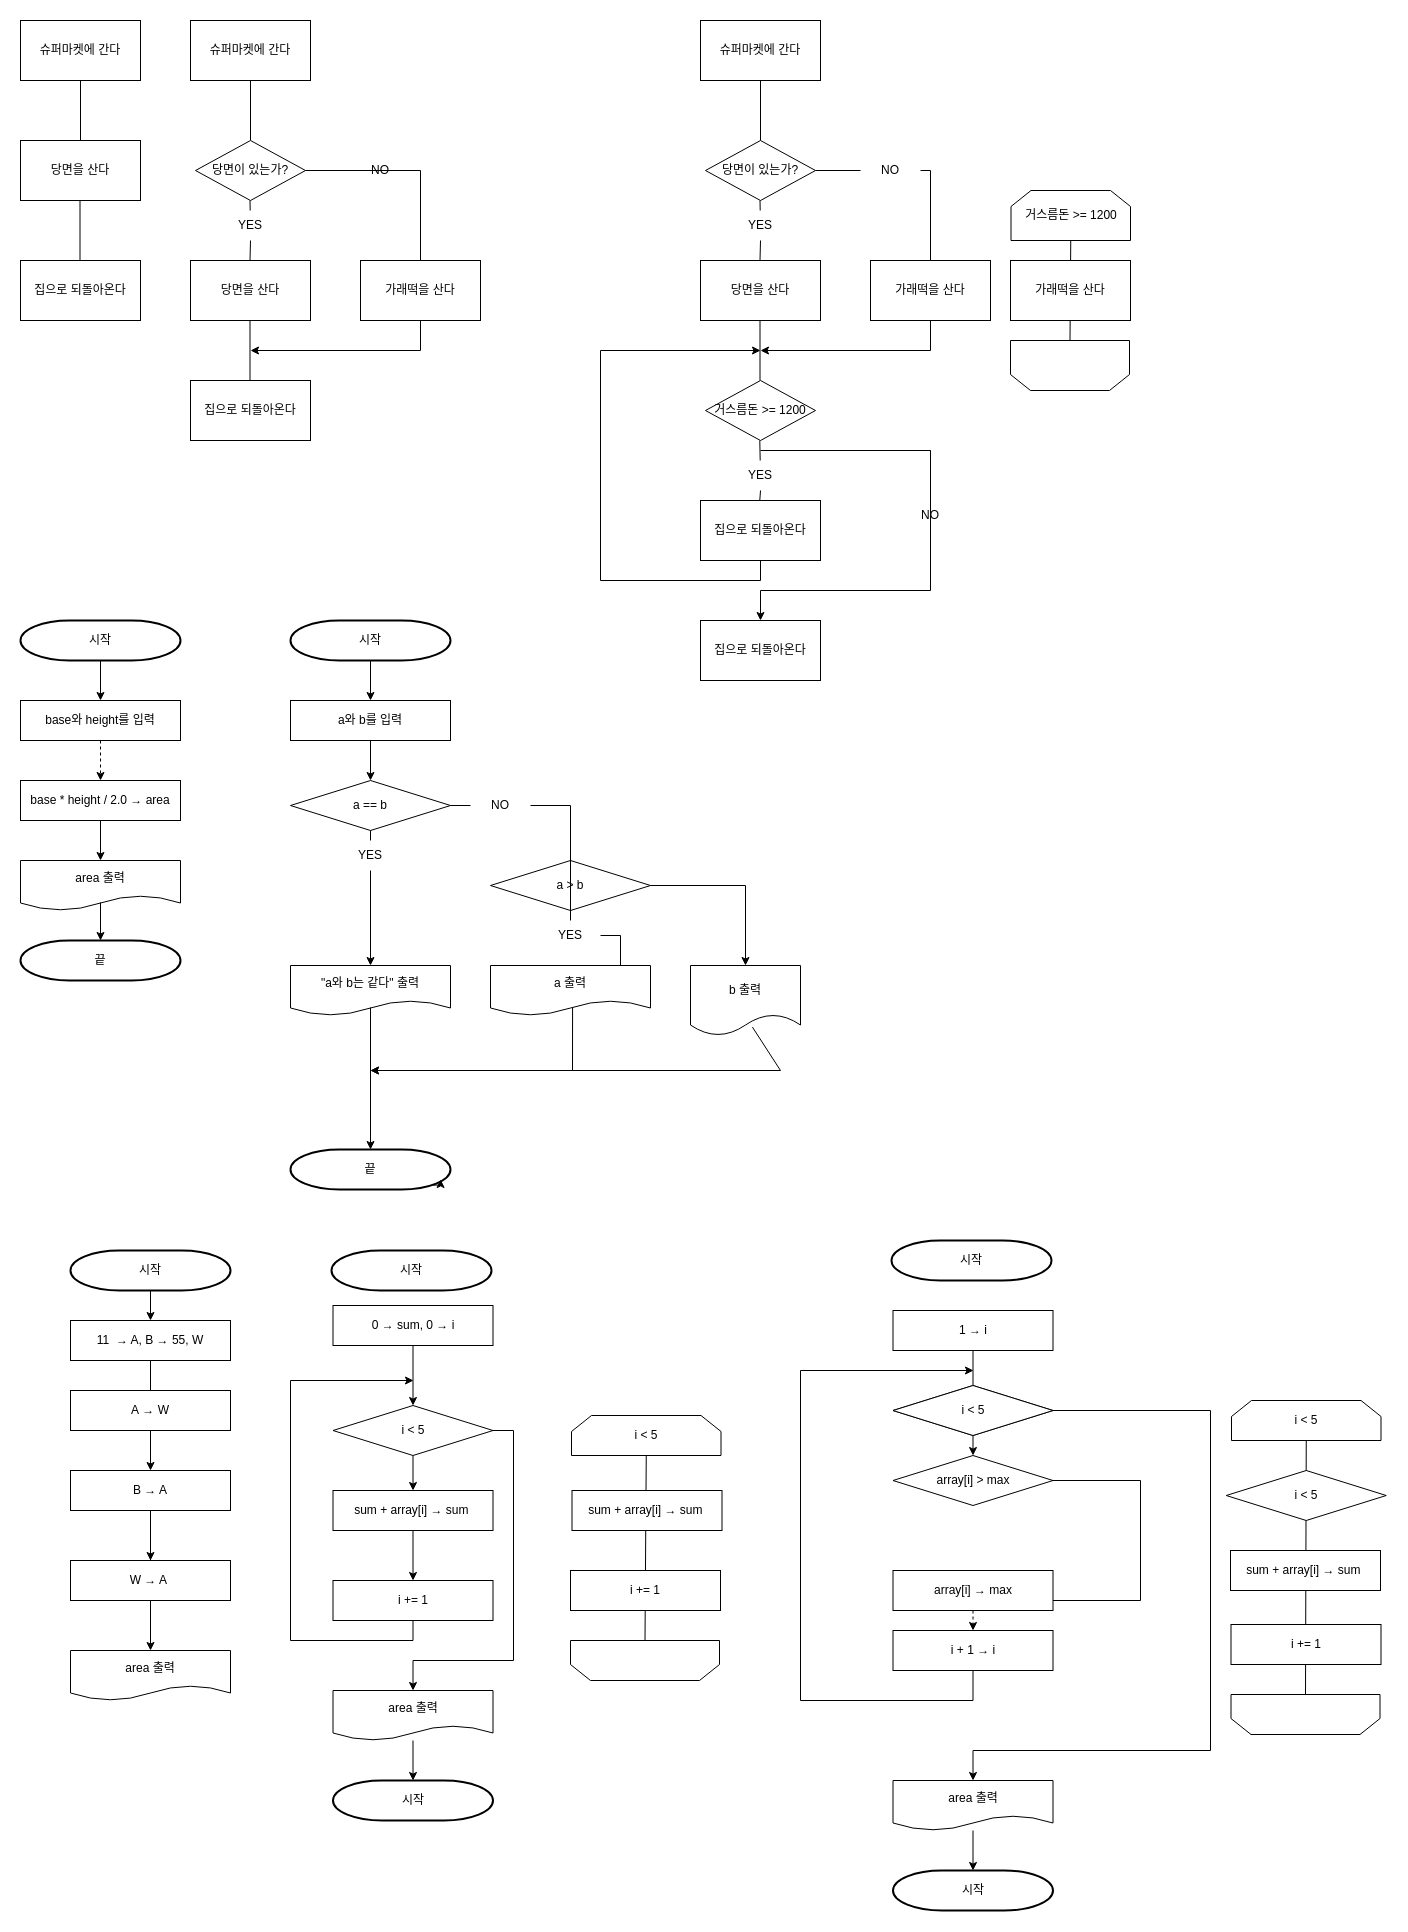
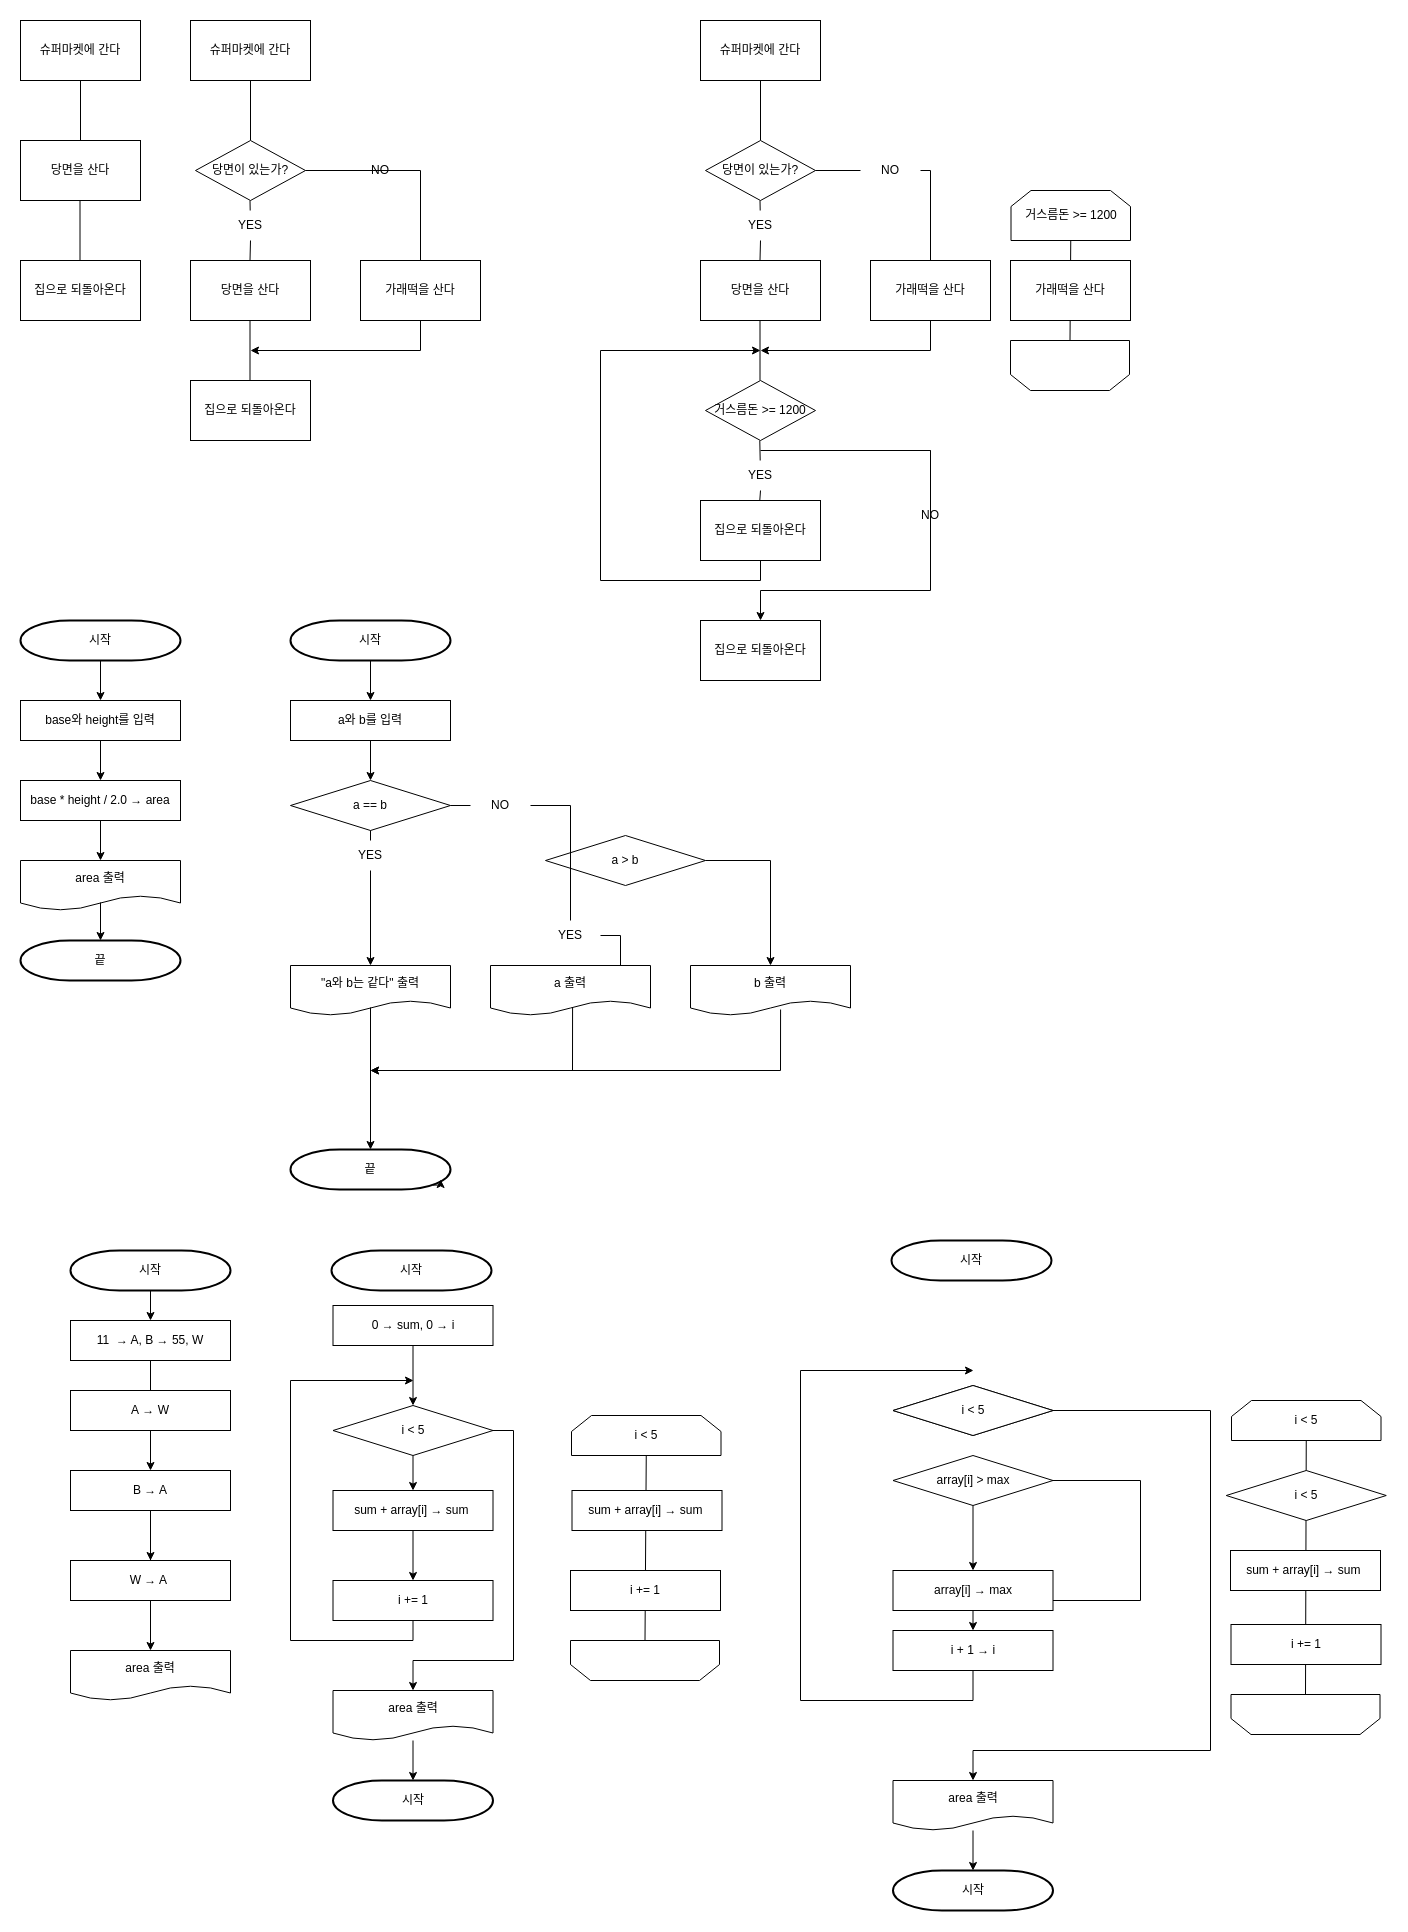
(101, 757) -> (101, 757)
(571, 886) -> (626, 861)
(746, 1001) -> (771, 991)
(973, 1331) -> none
(973, 1368) -> none
none -> (973, 1535)
(973, 1617) -> (973, 1617)
